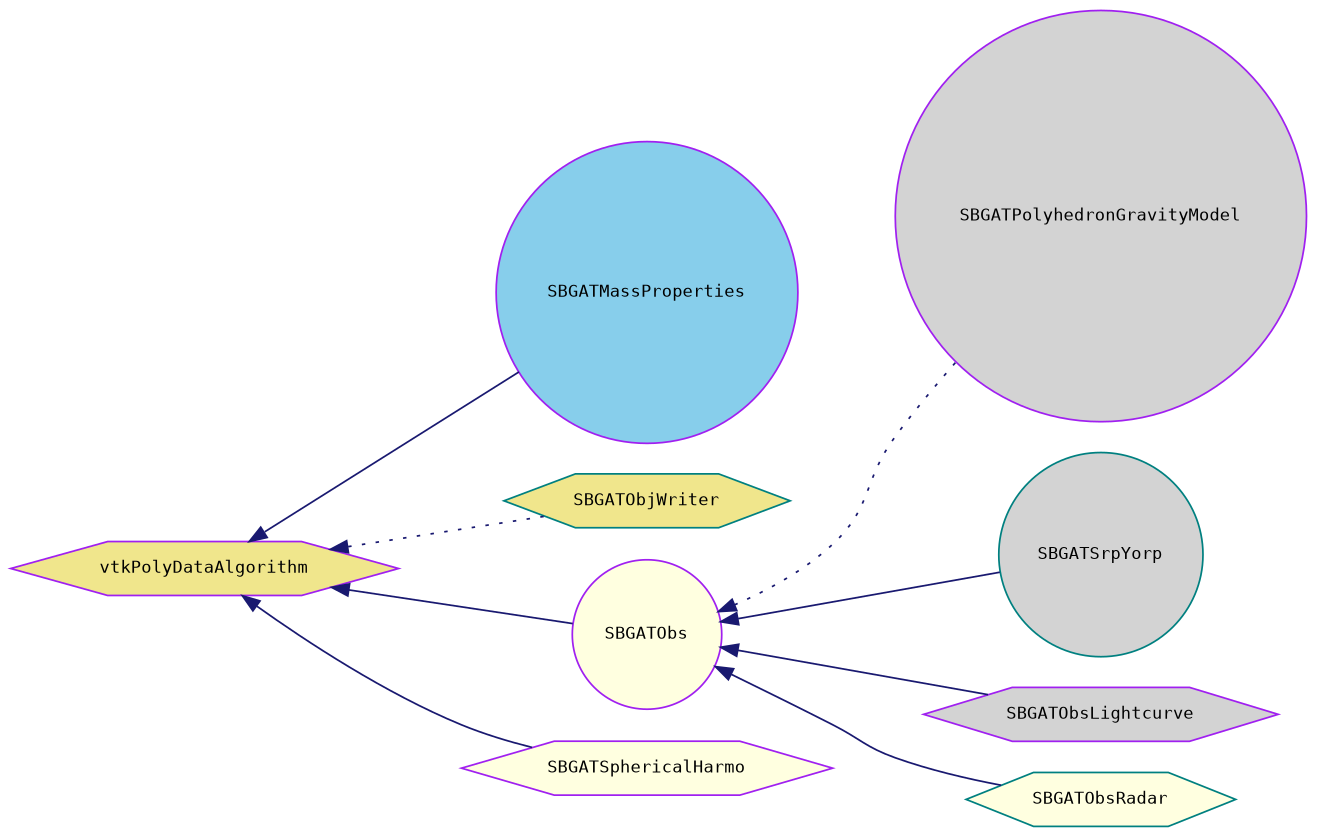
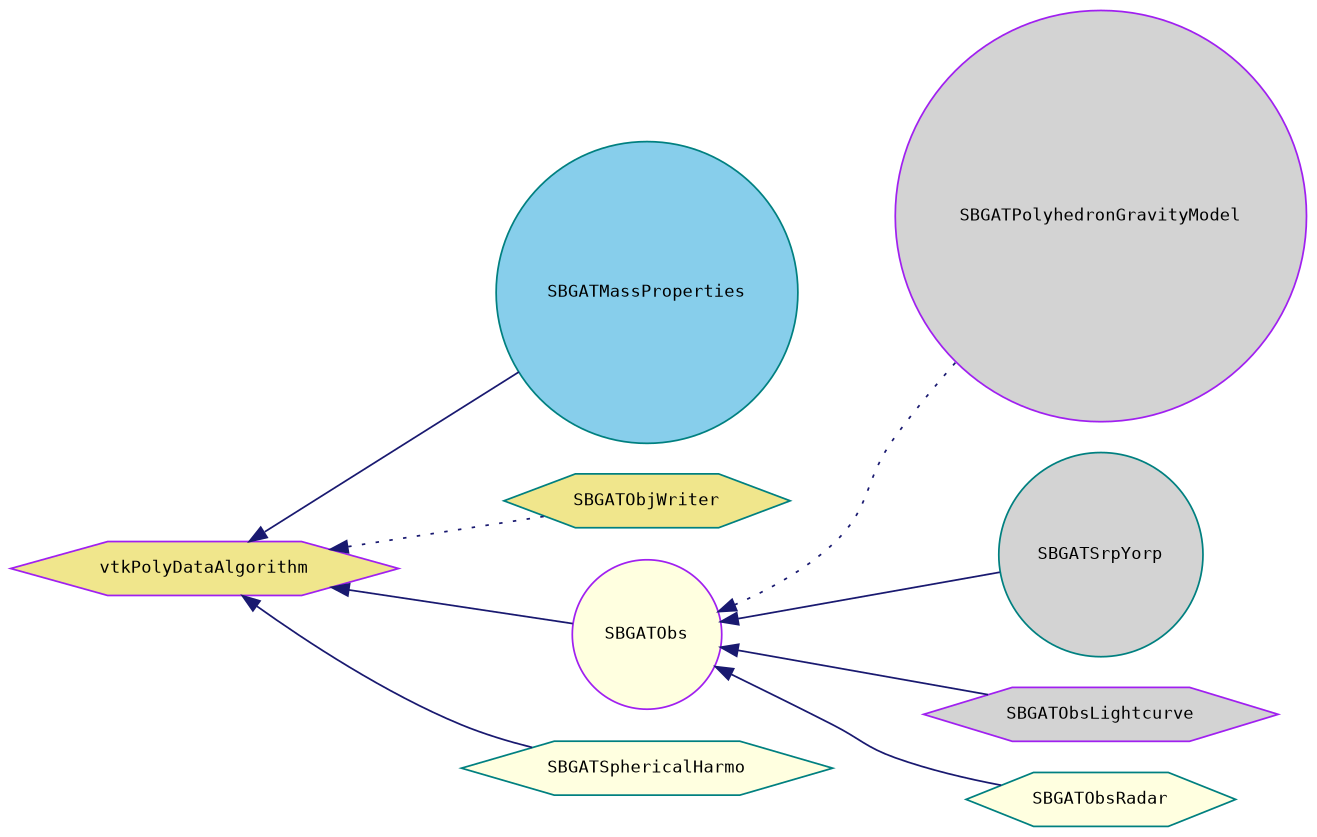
(647, 292) -> (647, 292)
(647, 768) -> (647, 768)
